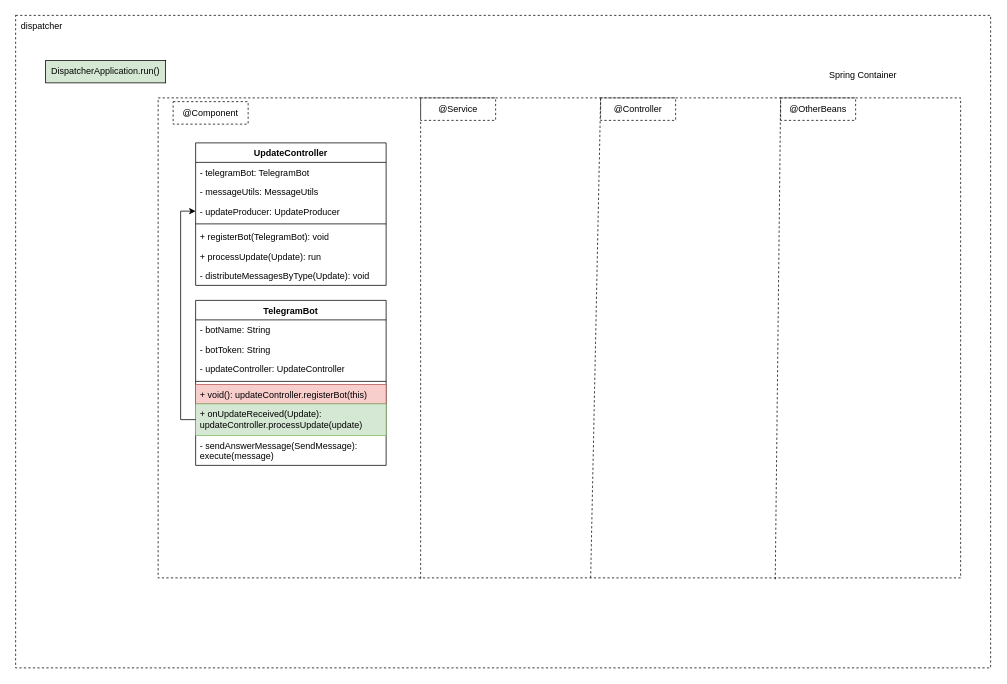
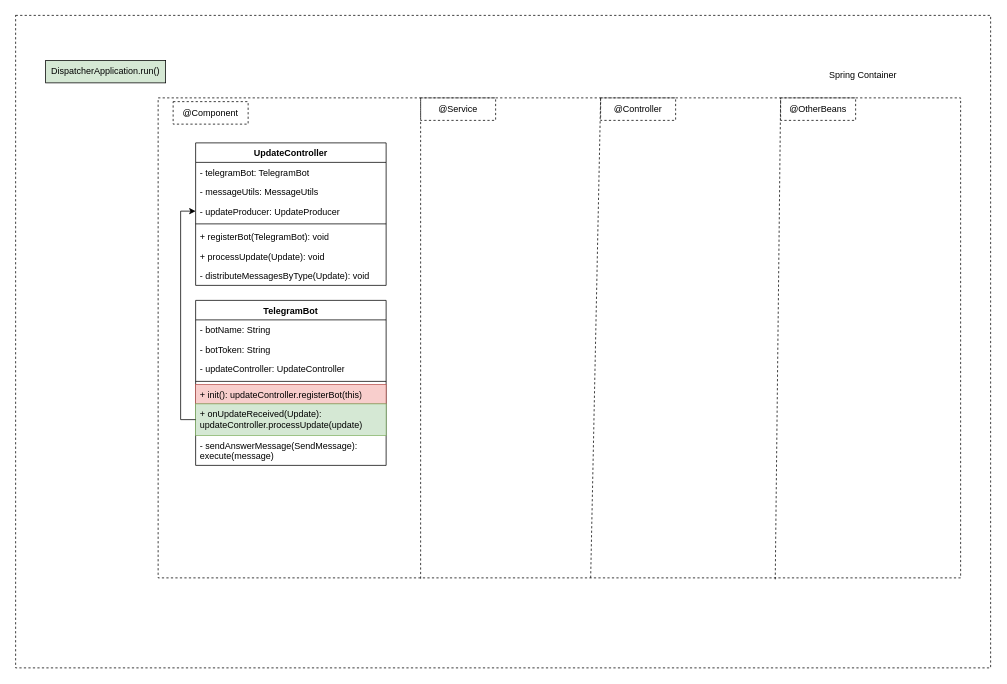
(42, 27) -> none
(267, 257) -> (268, 257)
(291, 400) -> (291, 400)
